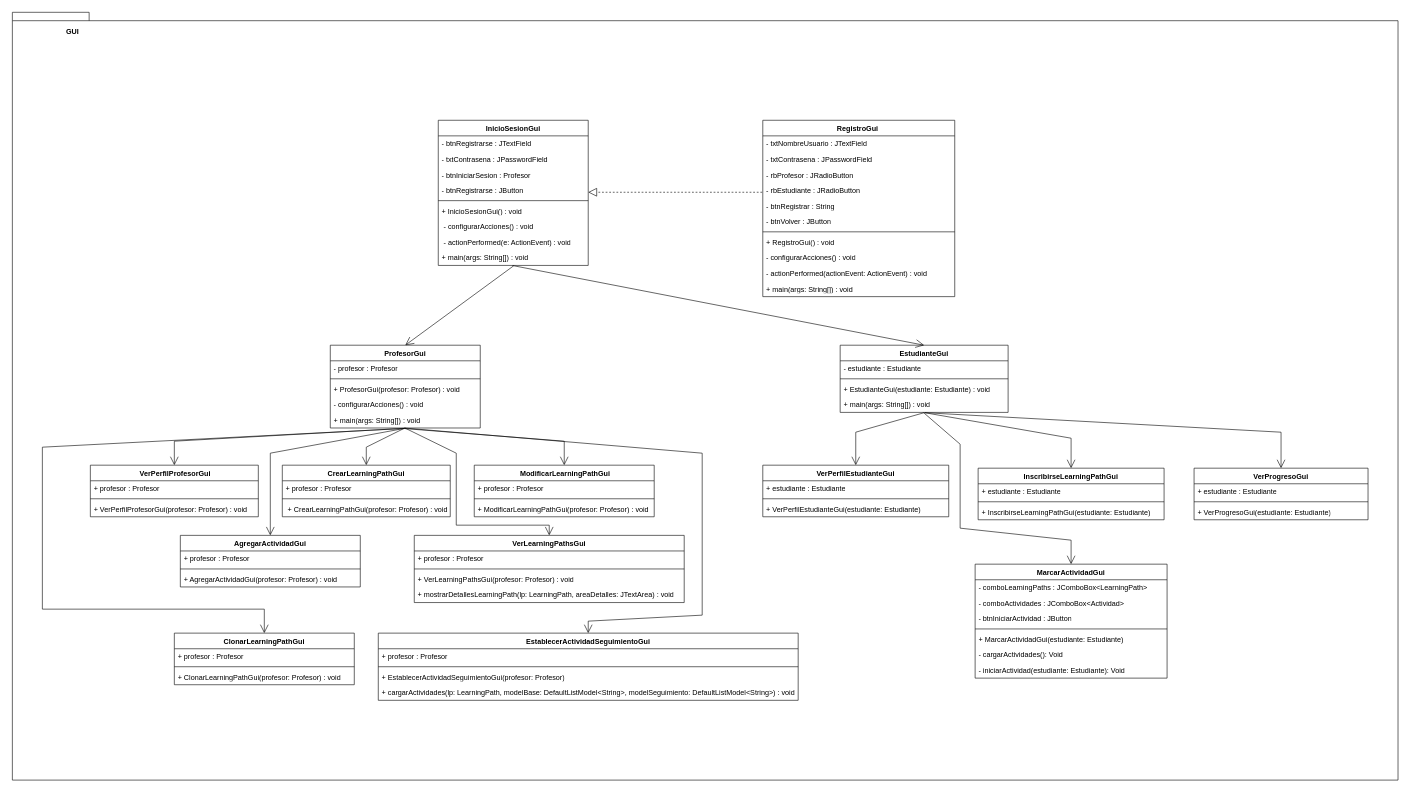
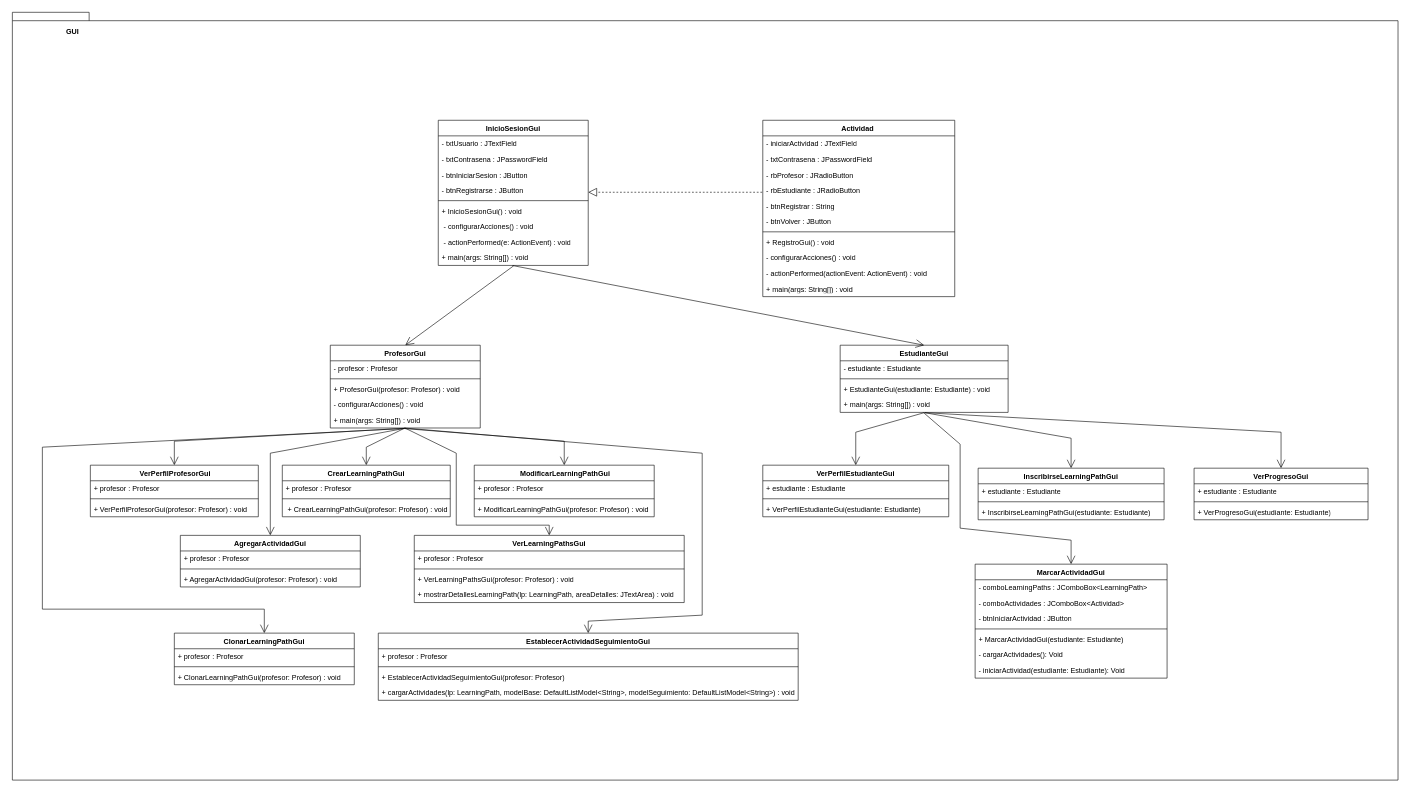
(859, 129) -> (859, 129)
(494, 144) -> (486, 144)
(822, 144) -> (819, 144)
(494, 176) -> (492, 176)
